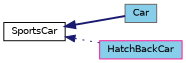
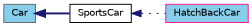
(100, 20) -> (57, 13)
